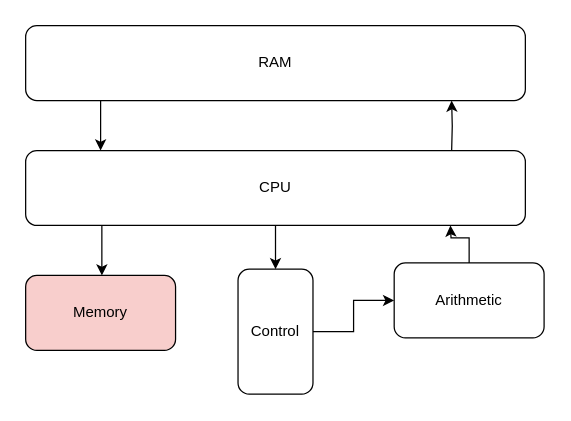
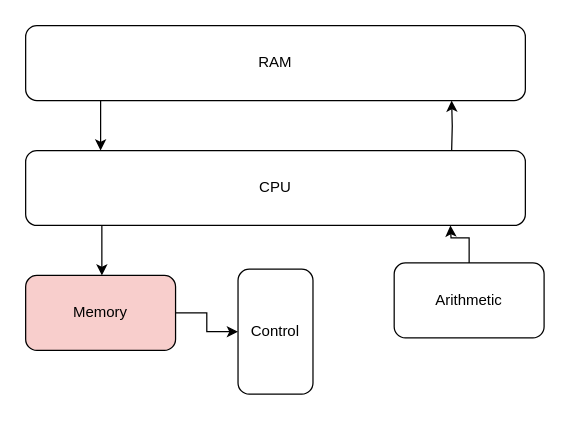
(276, 250) -> none
none -> (207, 318)
(354, 321) -> none
